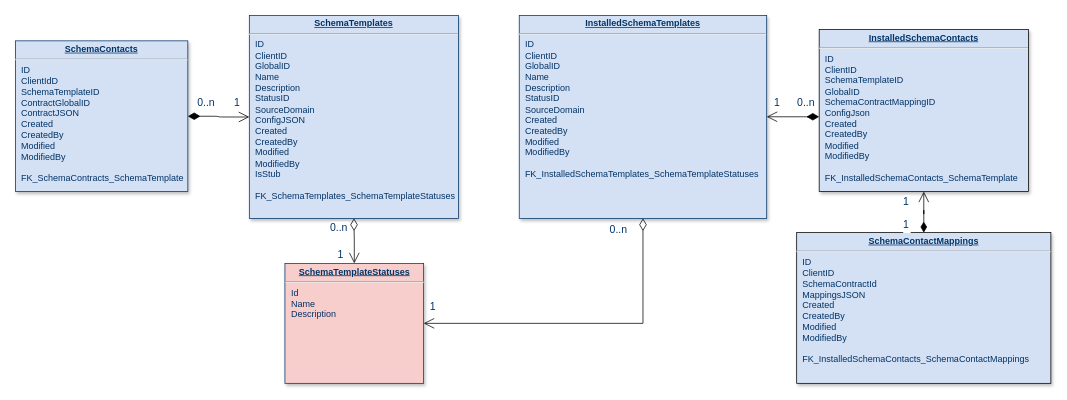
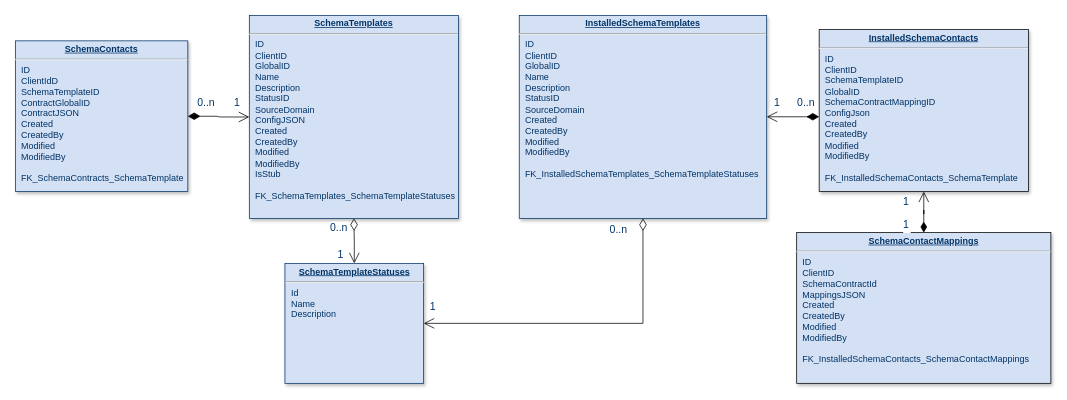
(354, 323) -> (354, 323)
